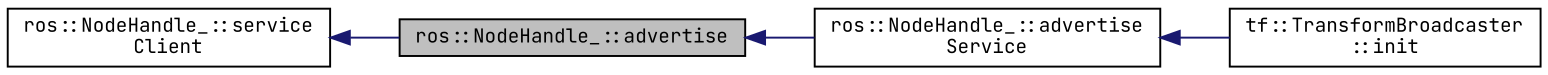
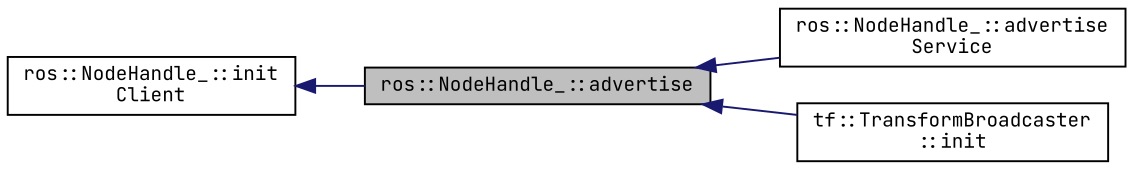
(169, 38) -> (152, 86)
(1205, 38) -> (760, 111)
